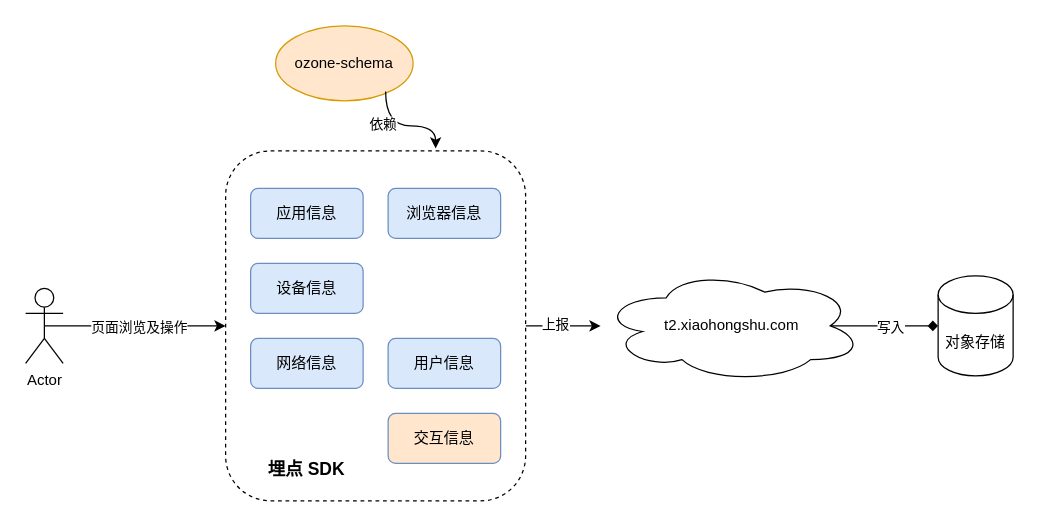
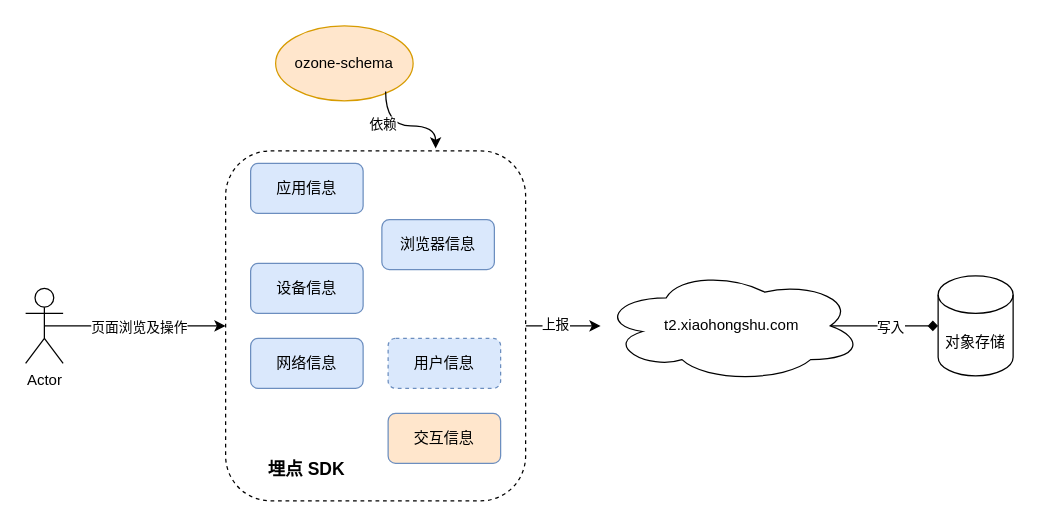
(307, 213) -> (307, 188)
(444, 213) -> (438, 244)
(444, 363) -> (444, 363)
